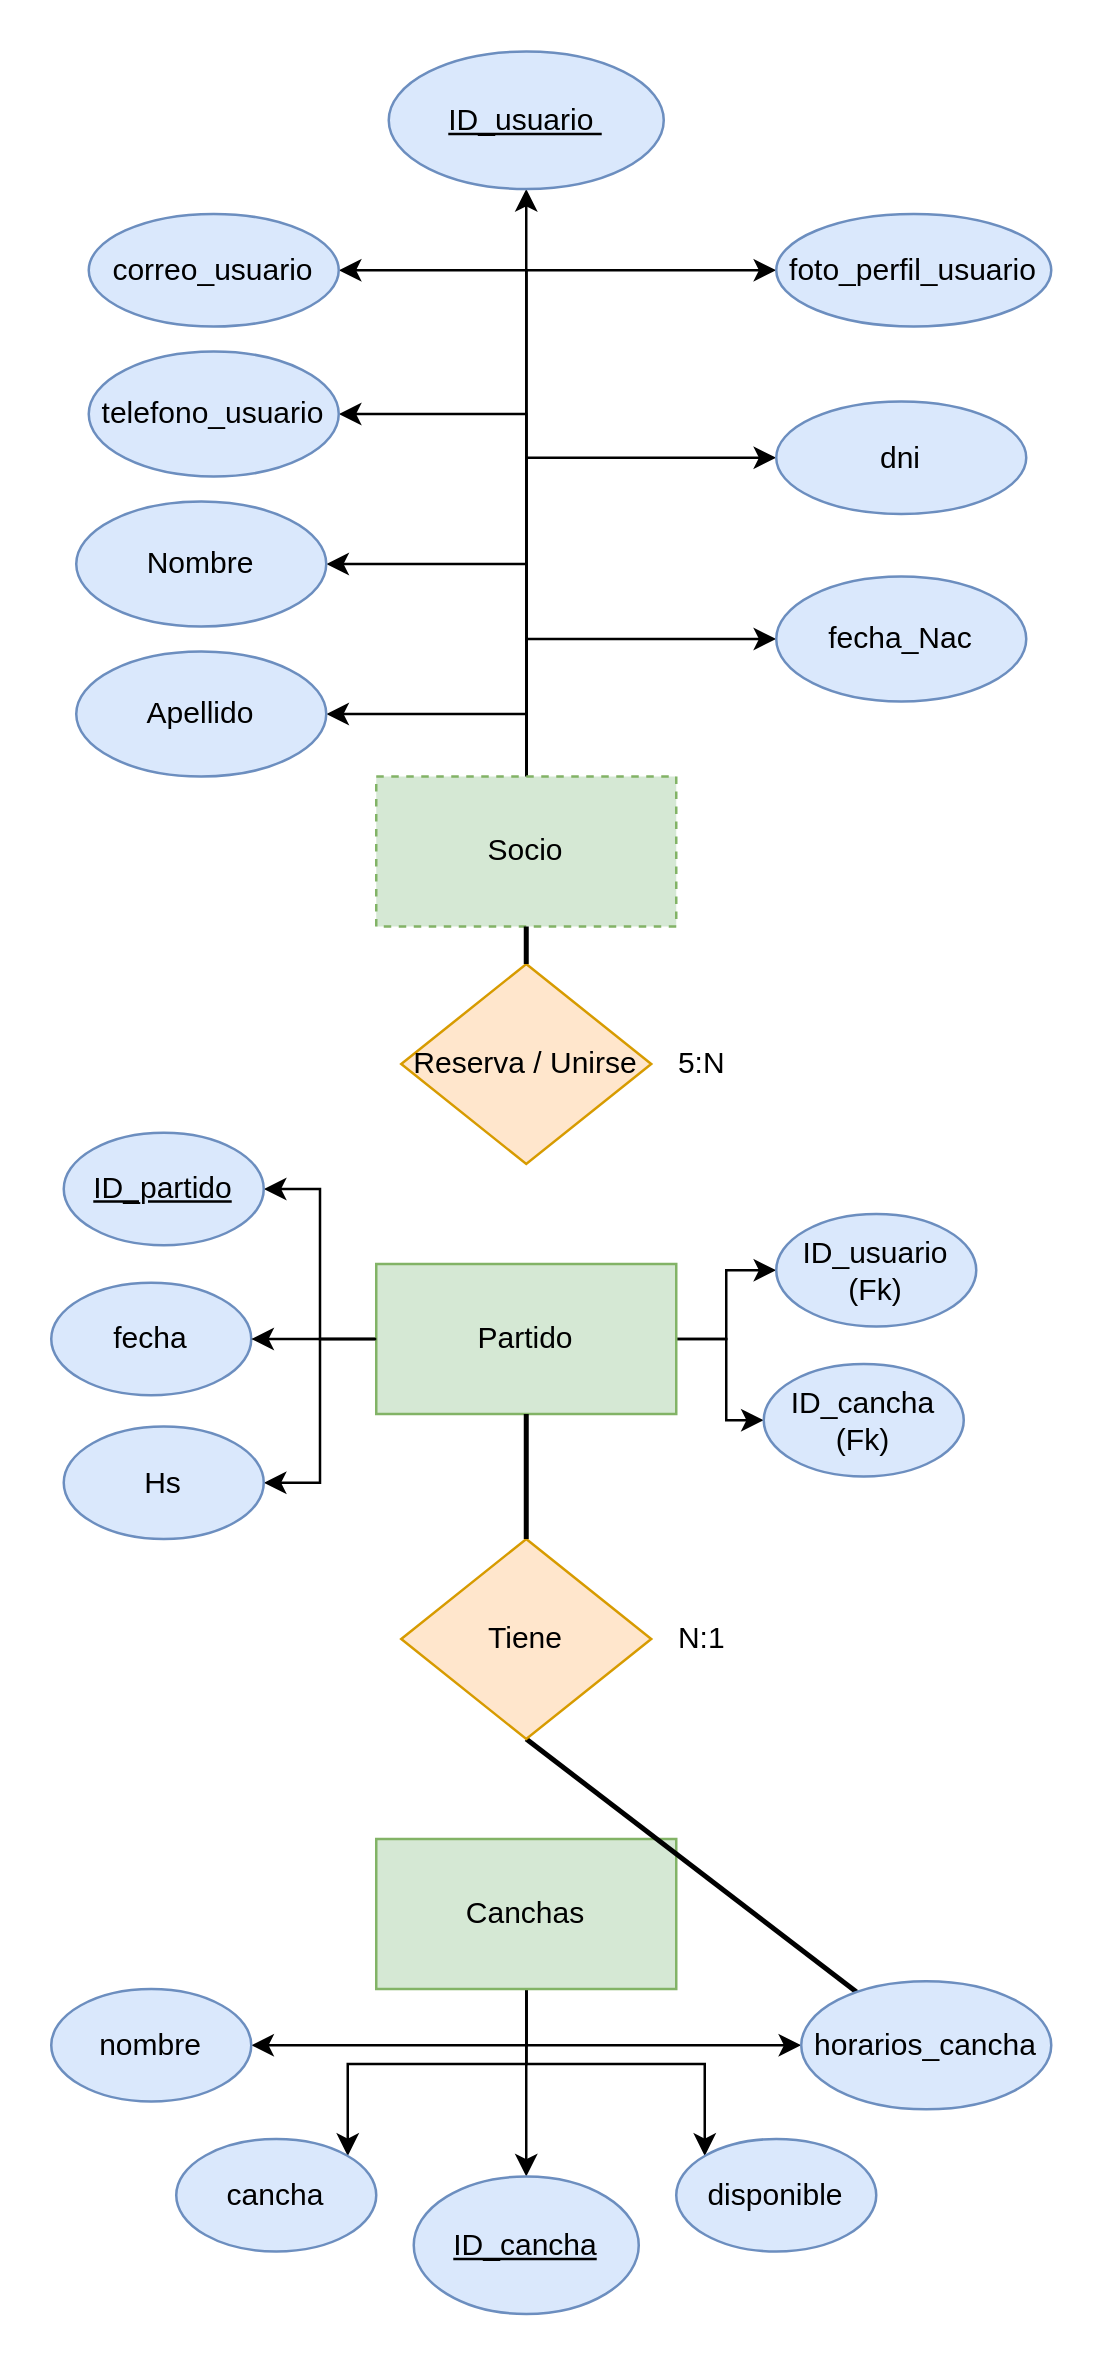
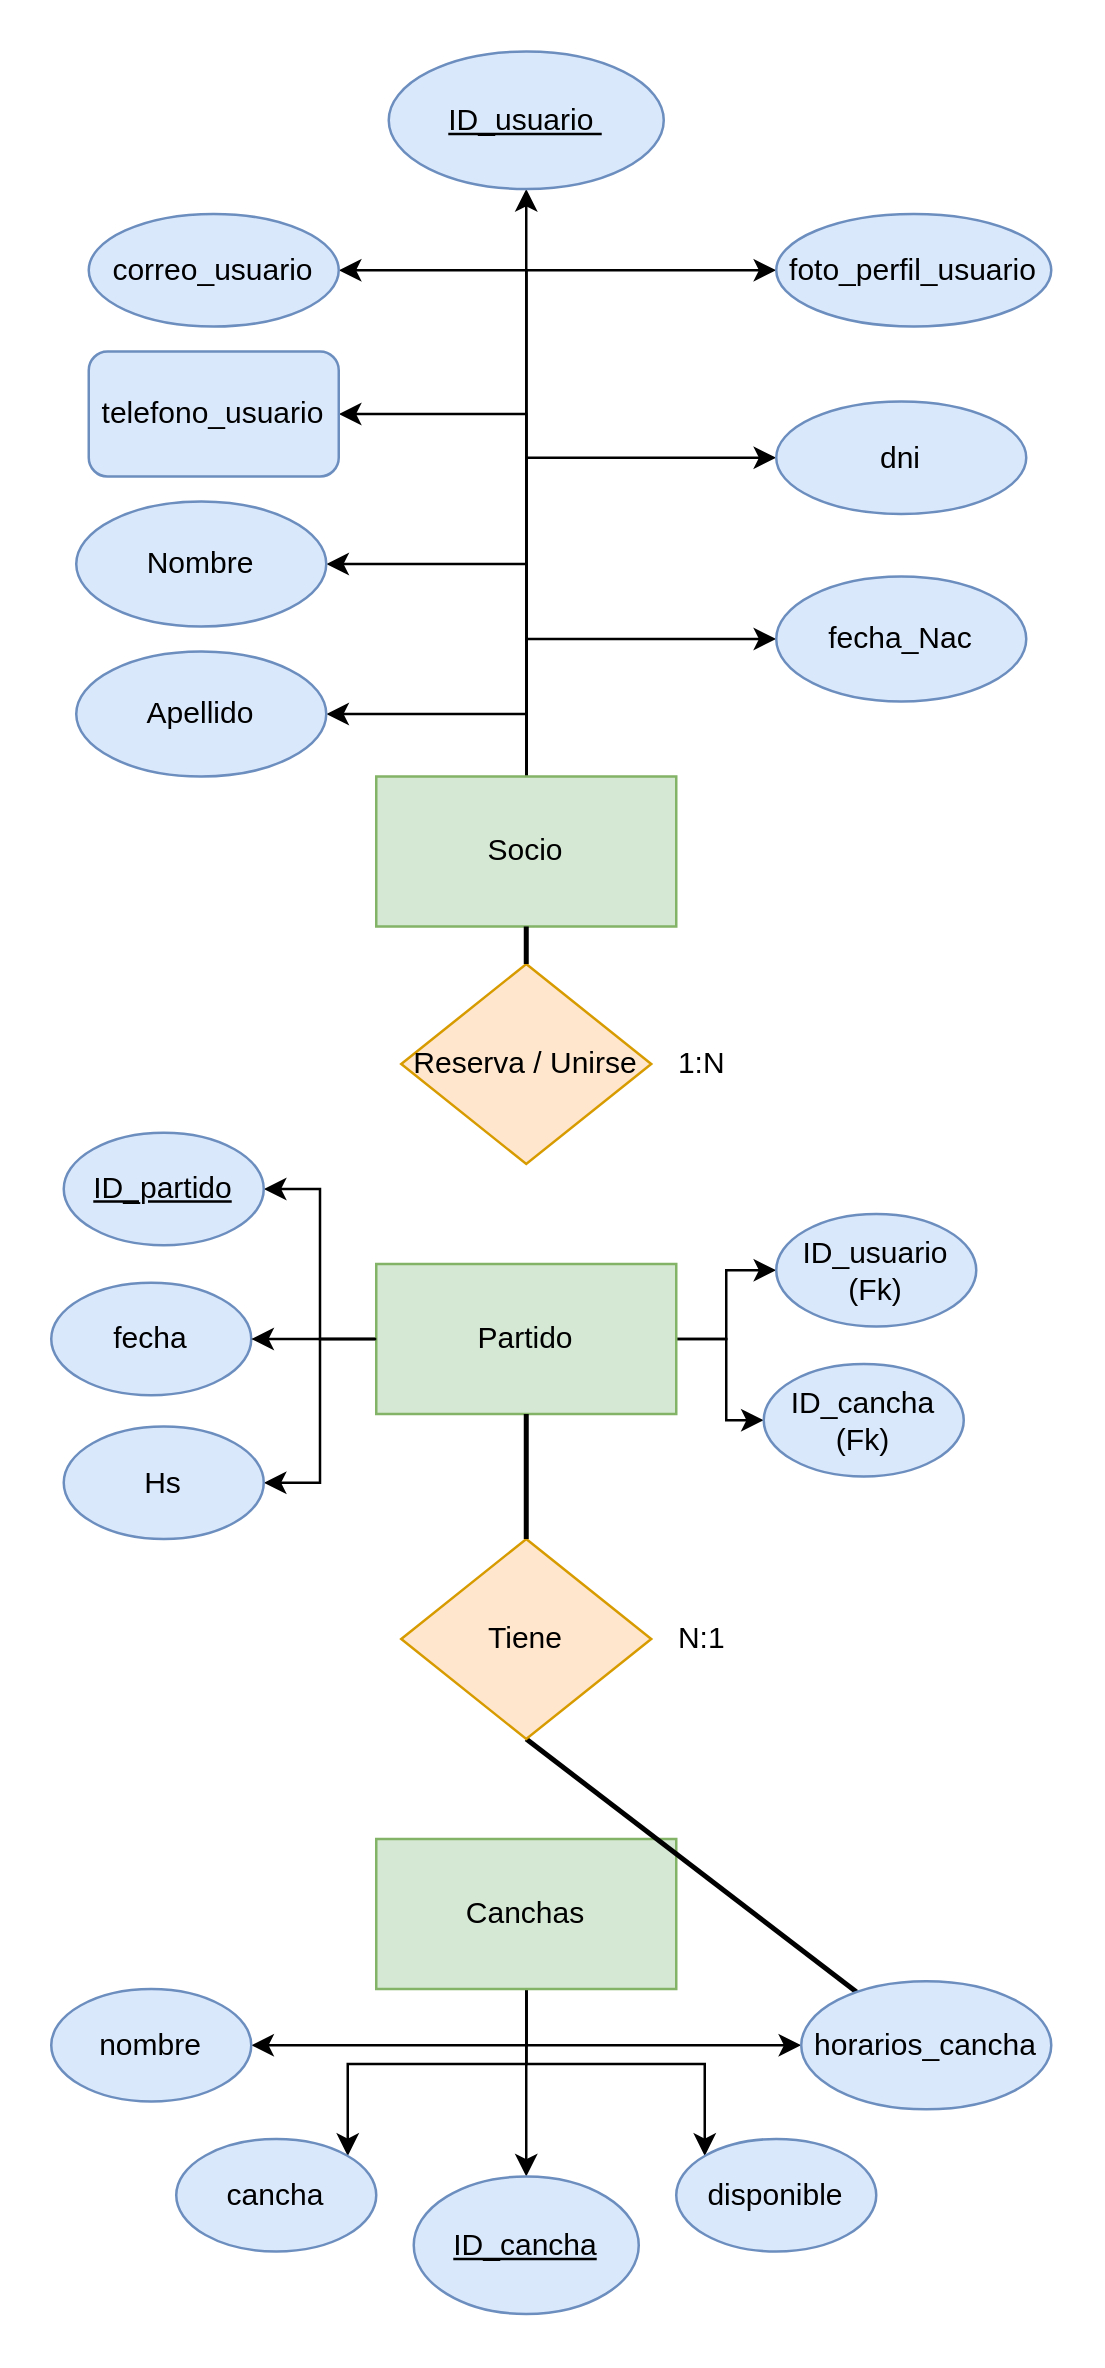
(214, 414) -> (214, 414)
(526, 851) -> (526, 851)
(703, 1064) -> (703, 1064)
